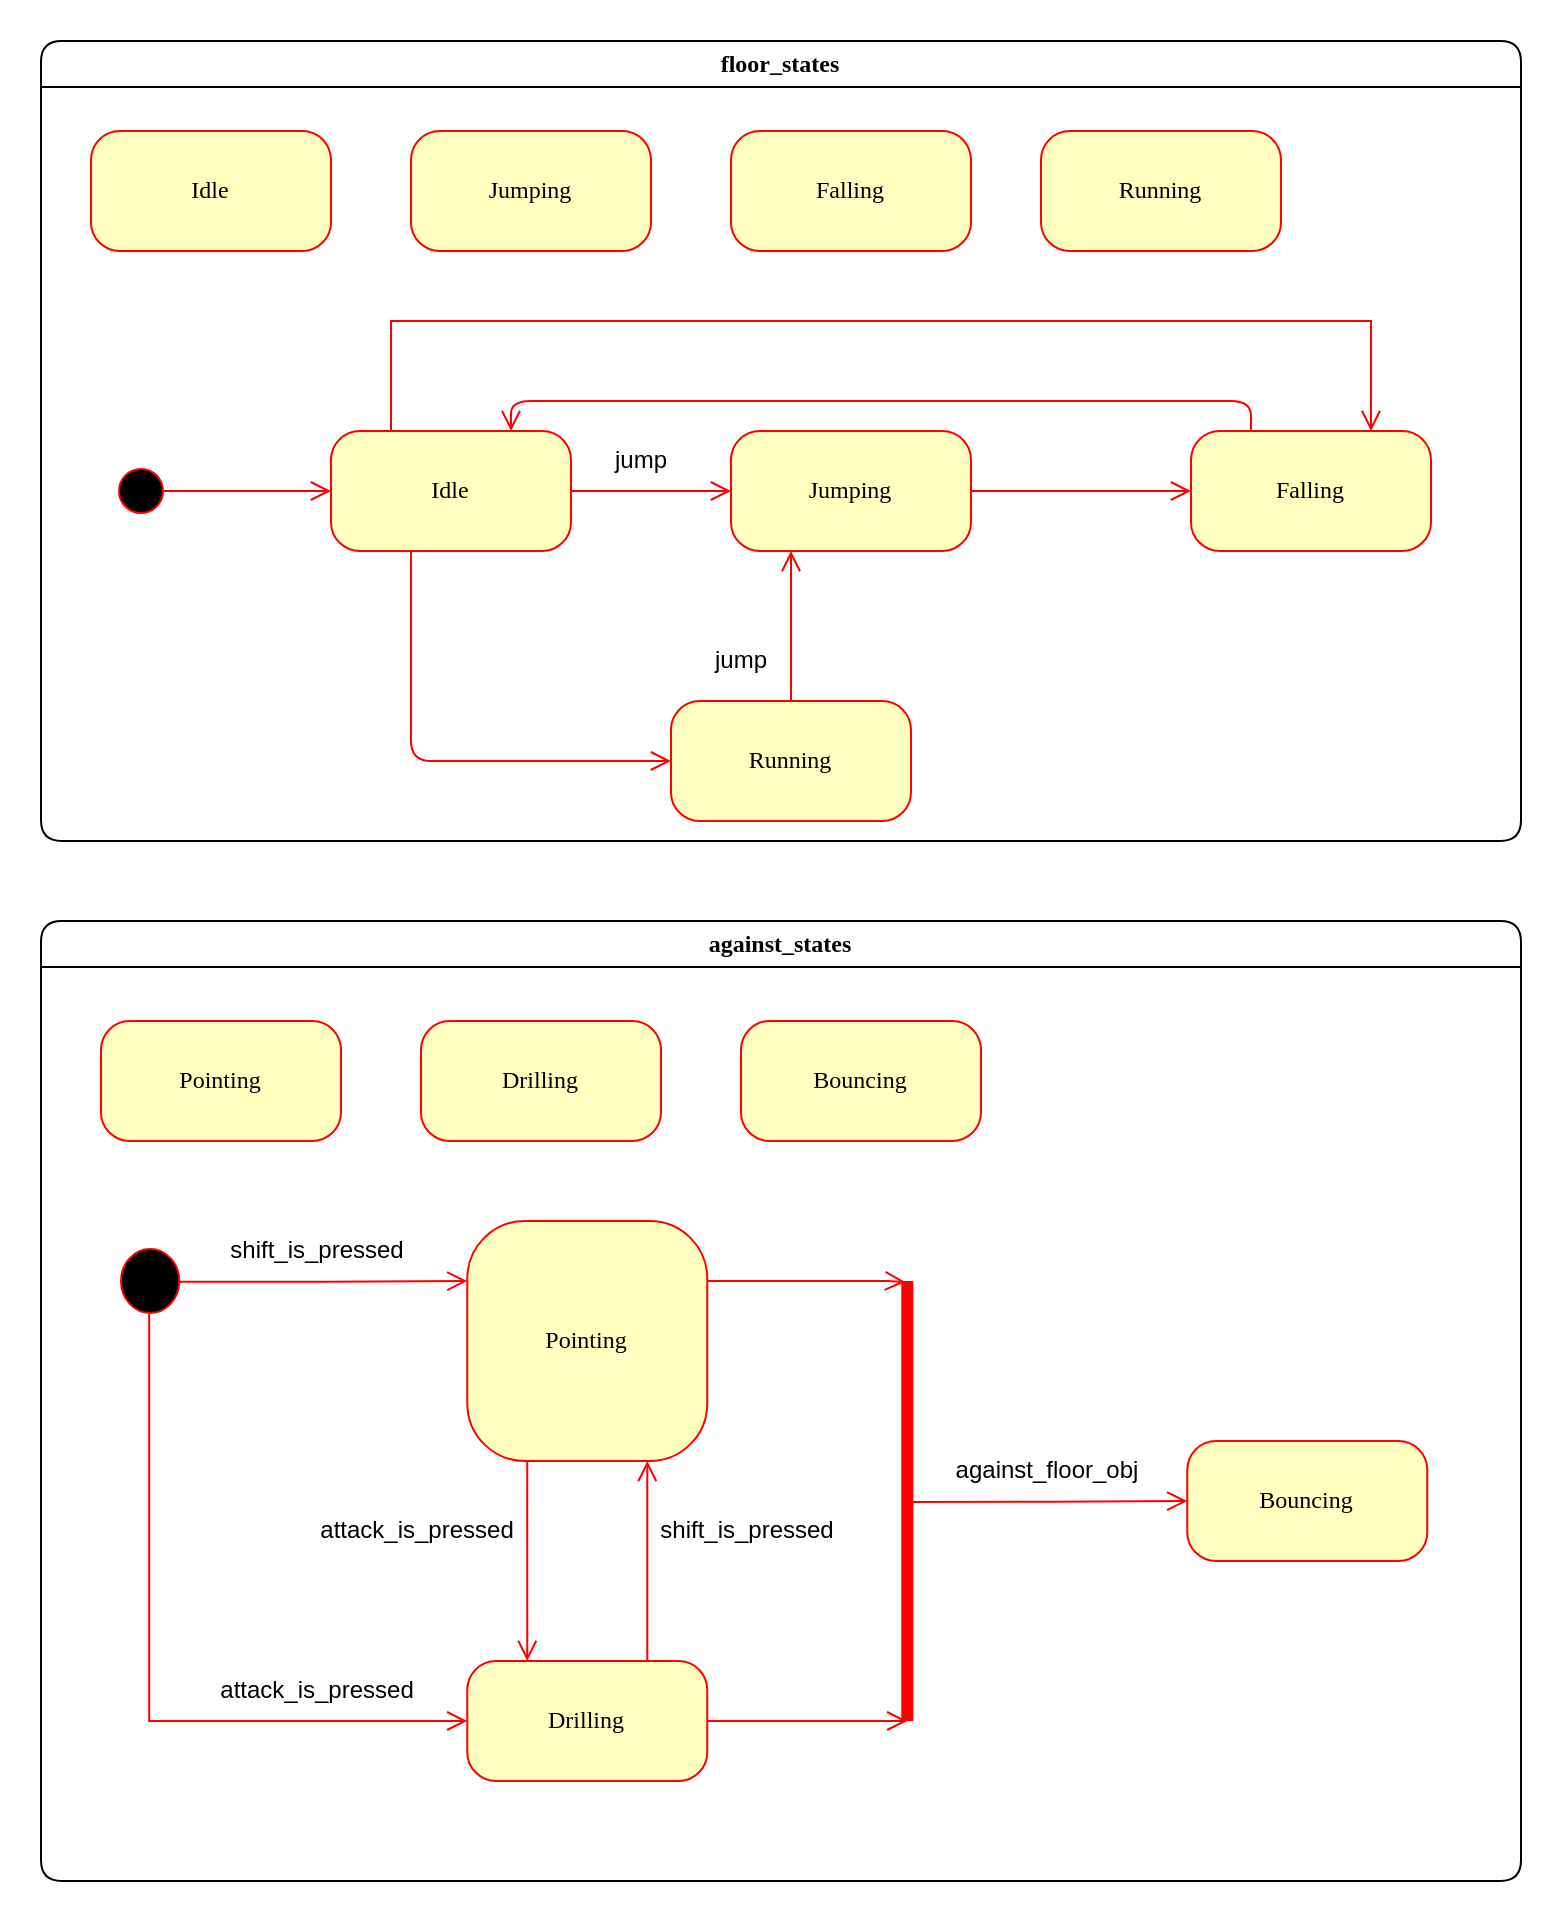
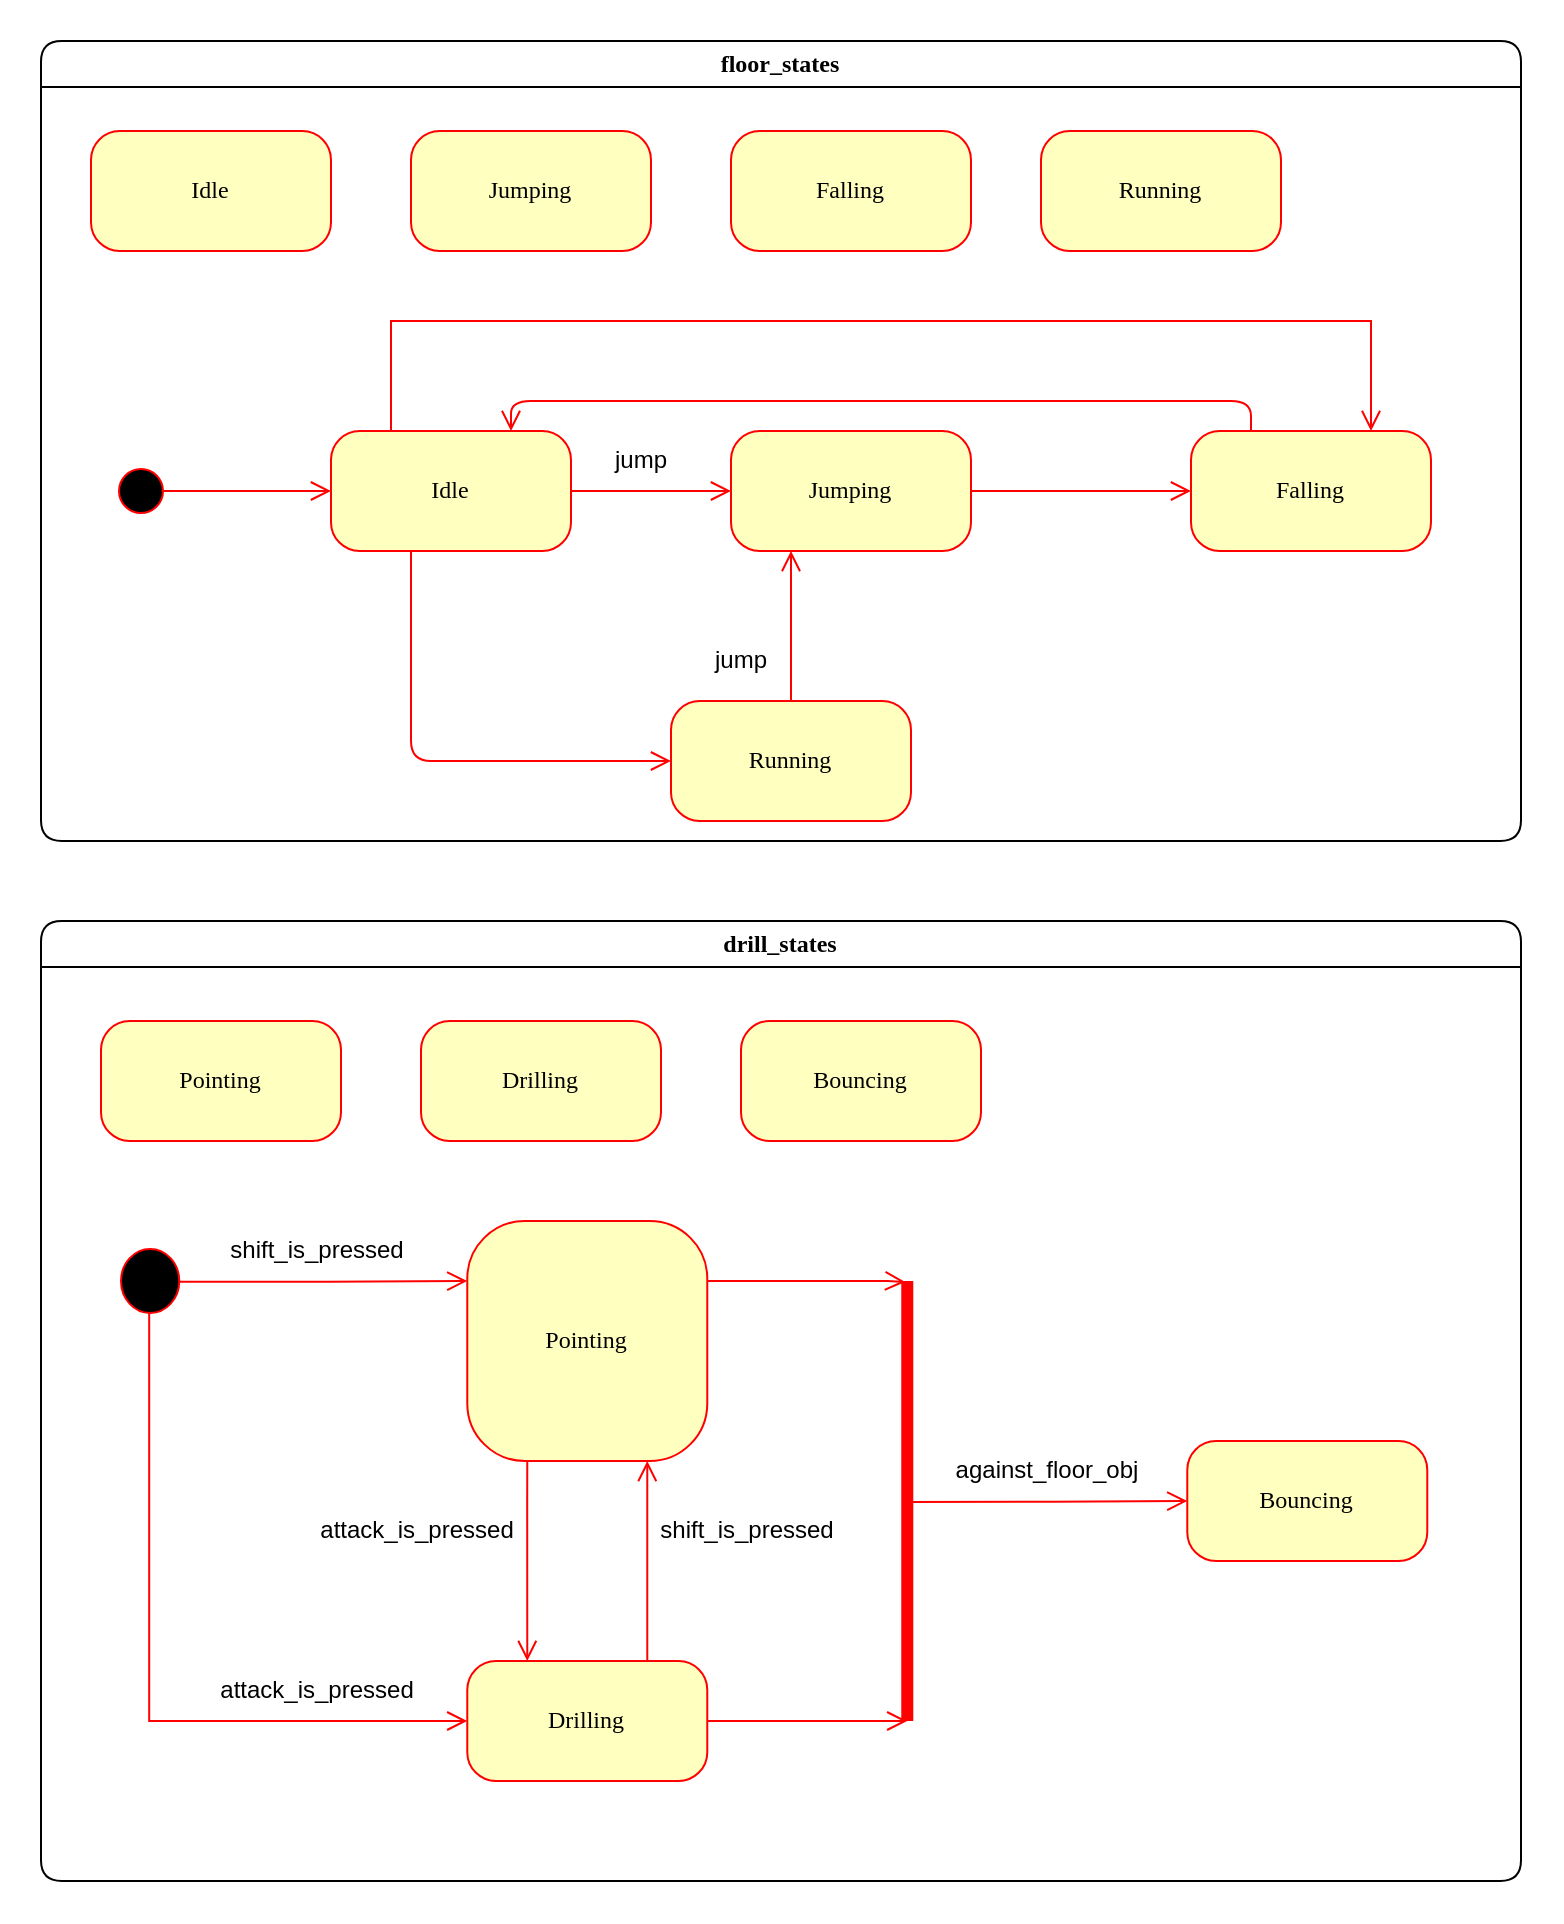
(781, 945) -> (781, 945)
